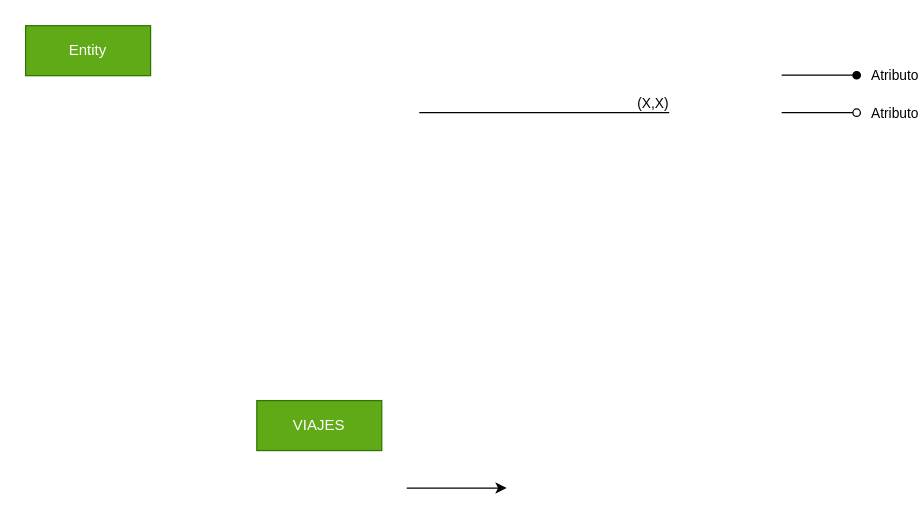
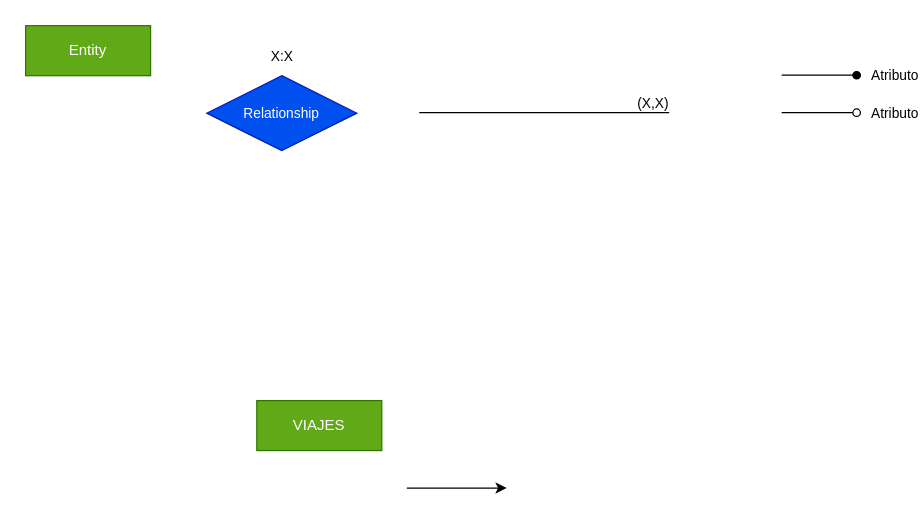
none -> (282, 57)
none -> (282, 113)
